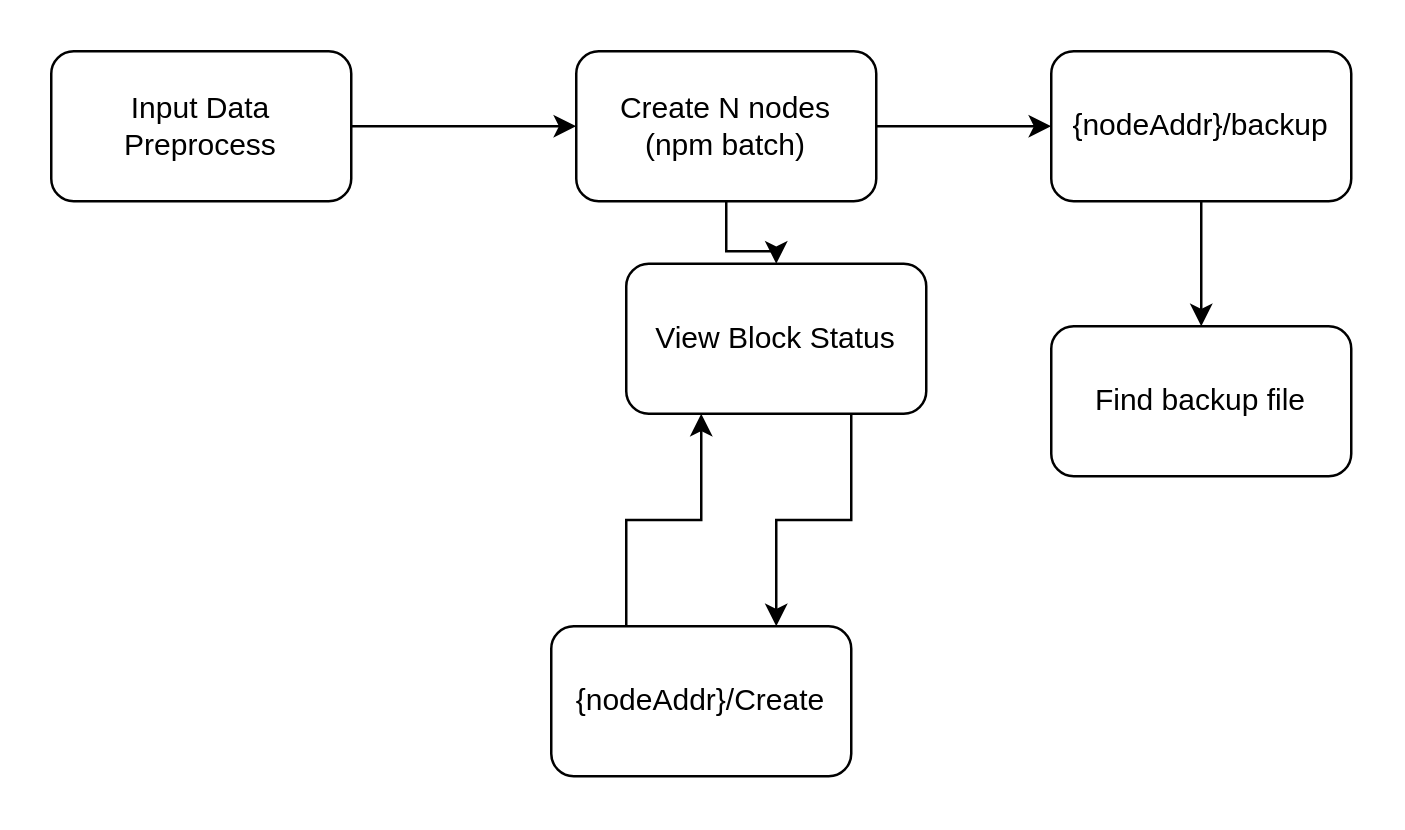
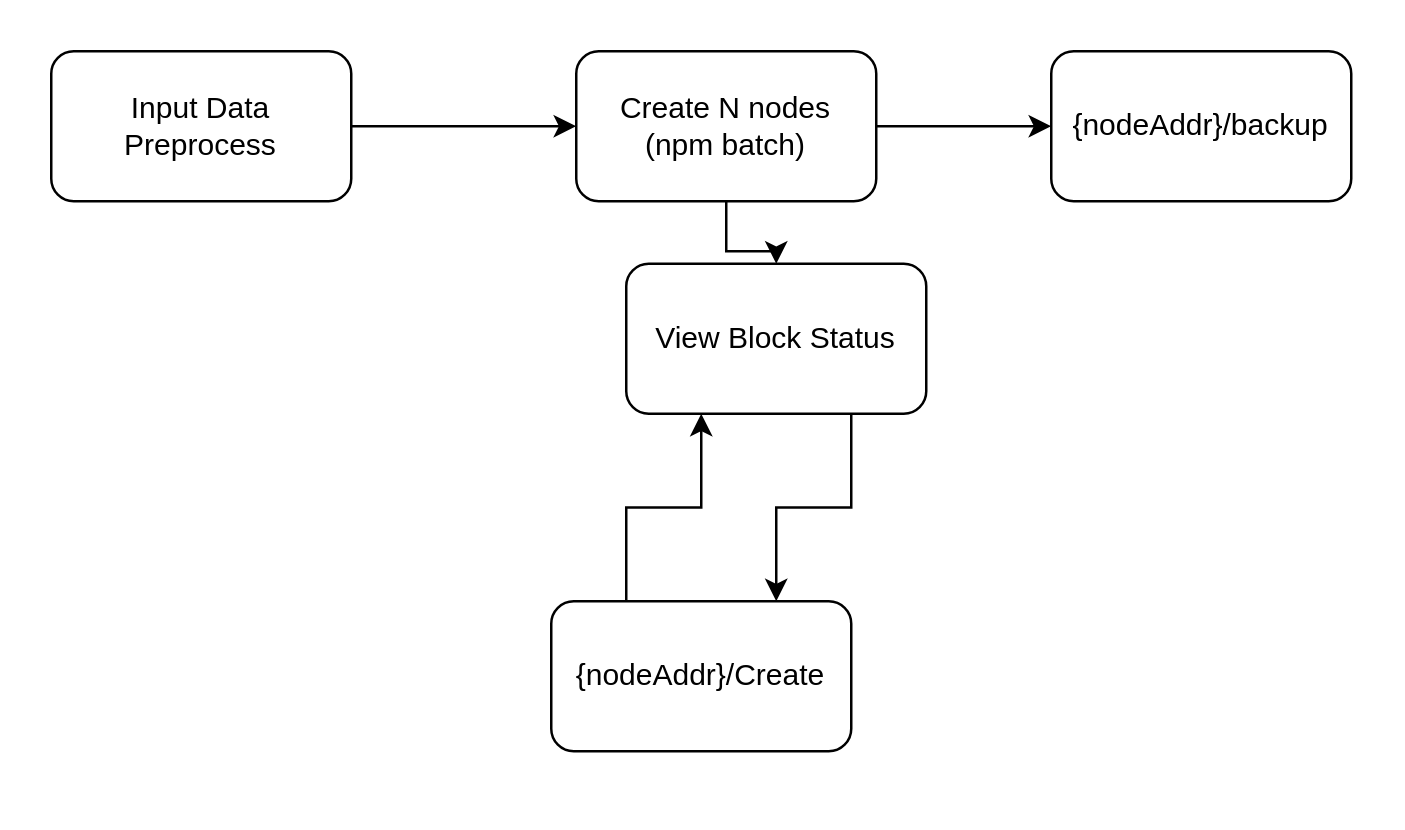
(1201, 255) -> none
(1201, 401) -> none
(701, 701) -> (701, 676)
